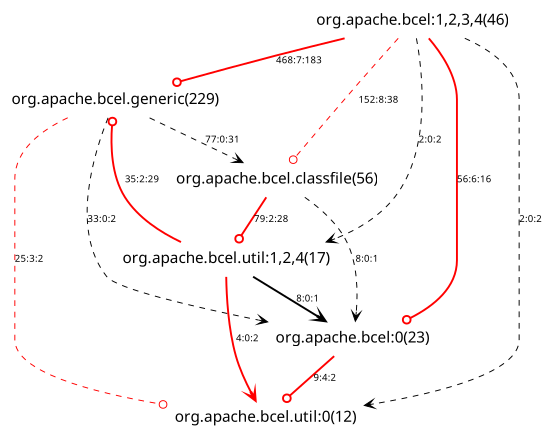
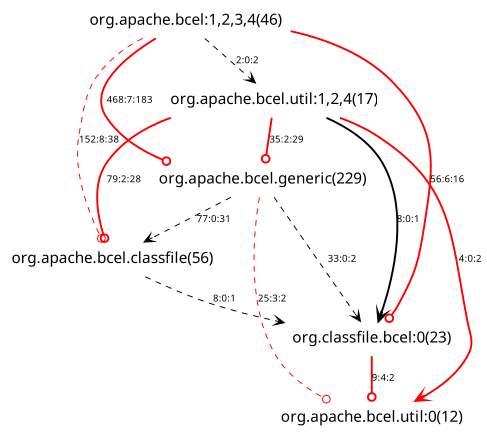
(254, 216) -> (108, 161)
(519, 259) -> none
(353, 339) -> (372, 339)
